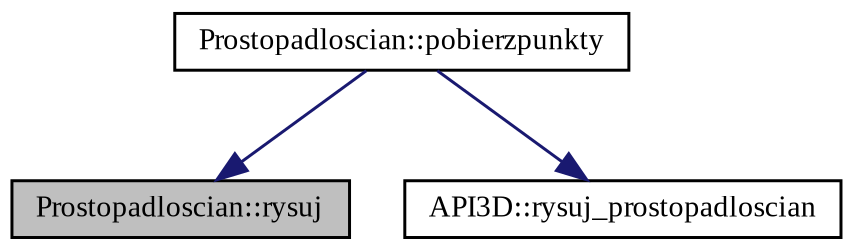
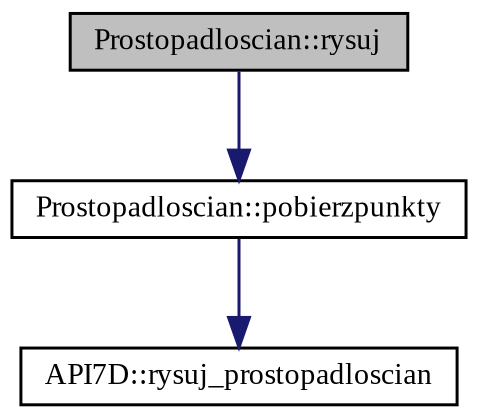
(304, 116) -> (239, 110)
(623, 209) -> (239, 376)
